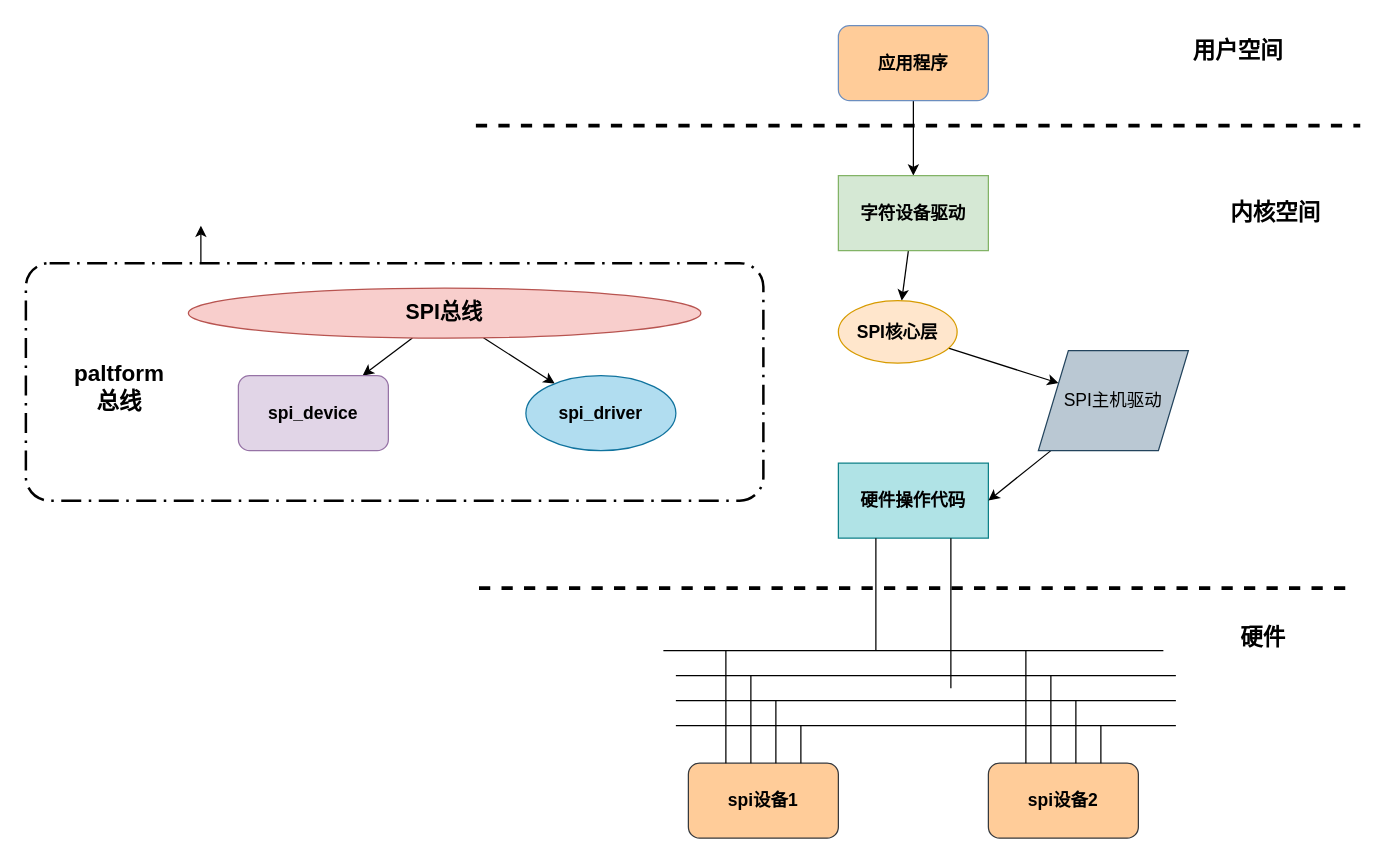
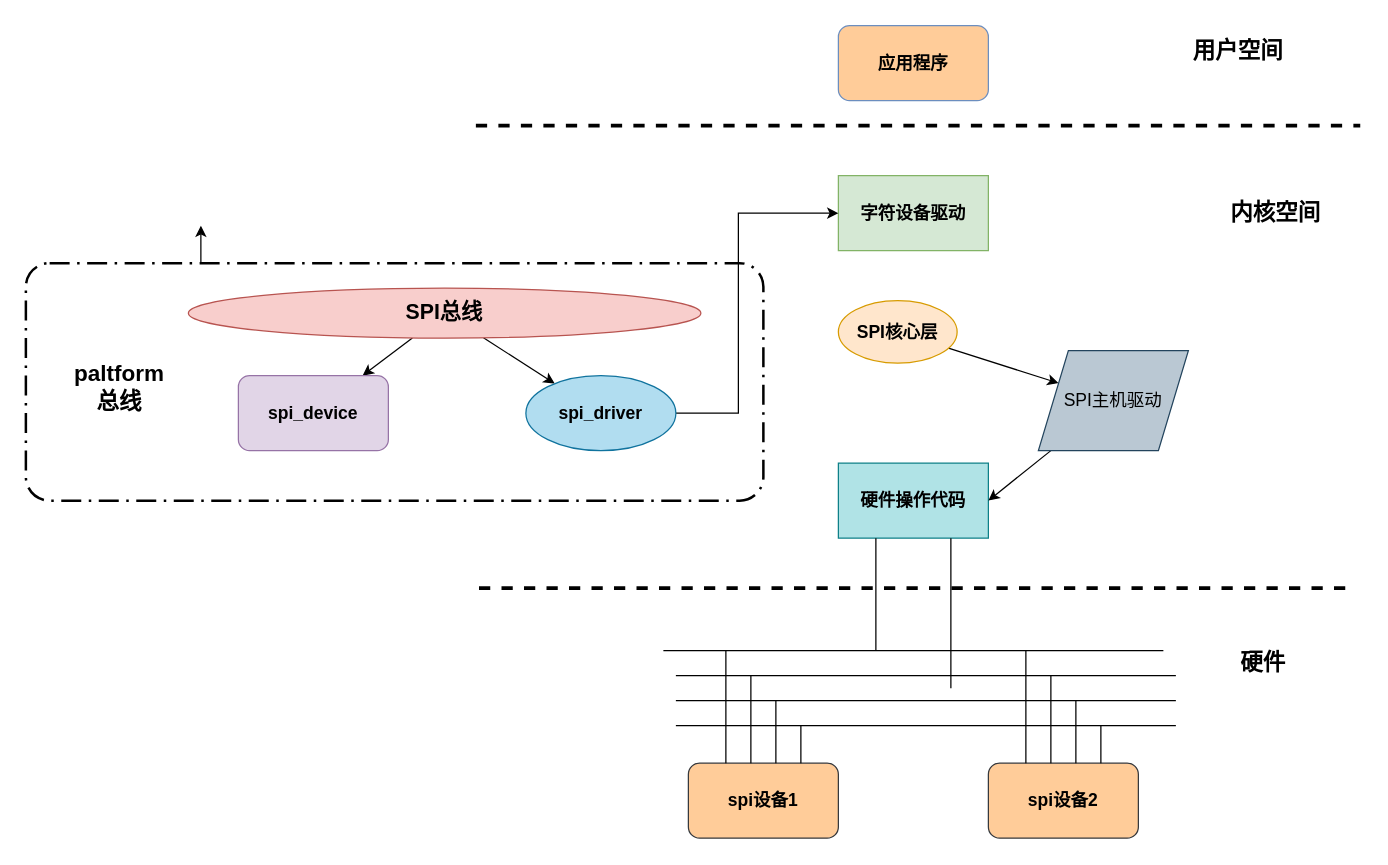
(913, 134) -> none
(905, 272) -> none
none -> (738, 298)
(1263, 638) -> (1263, 663)
